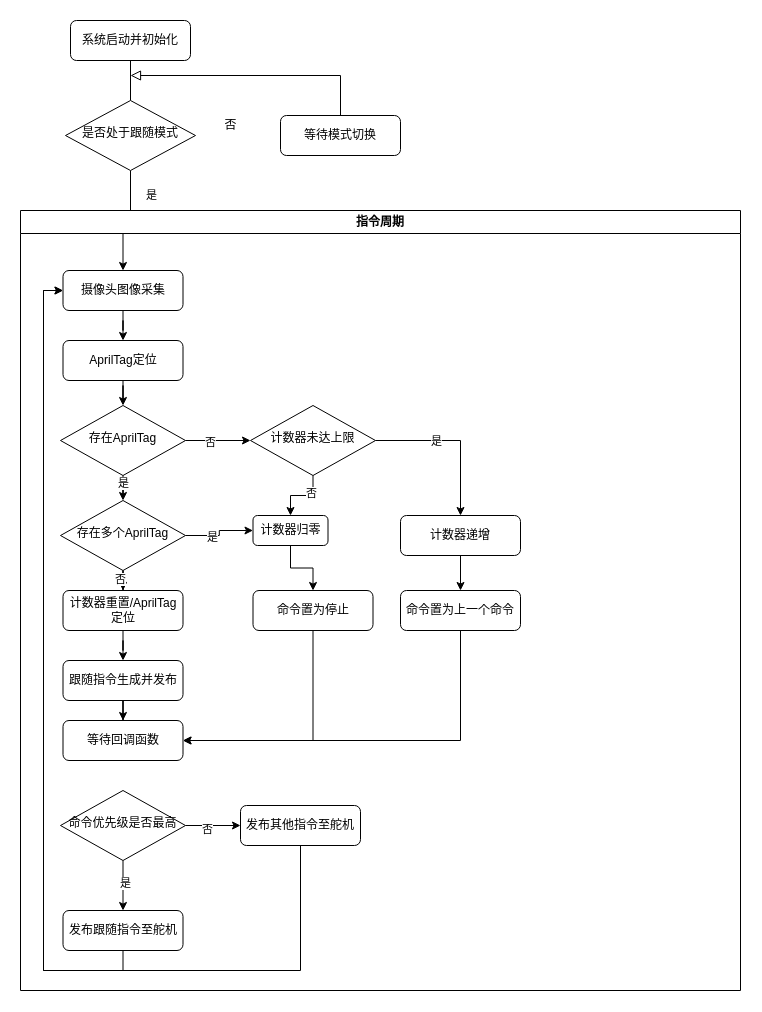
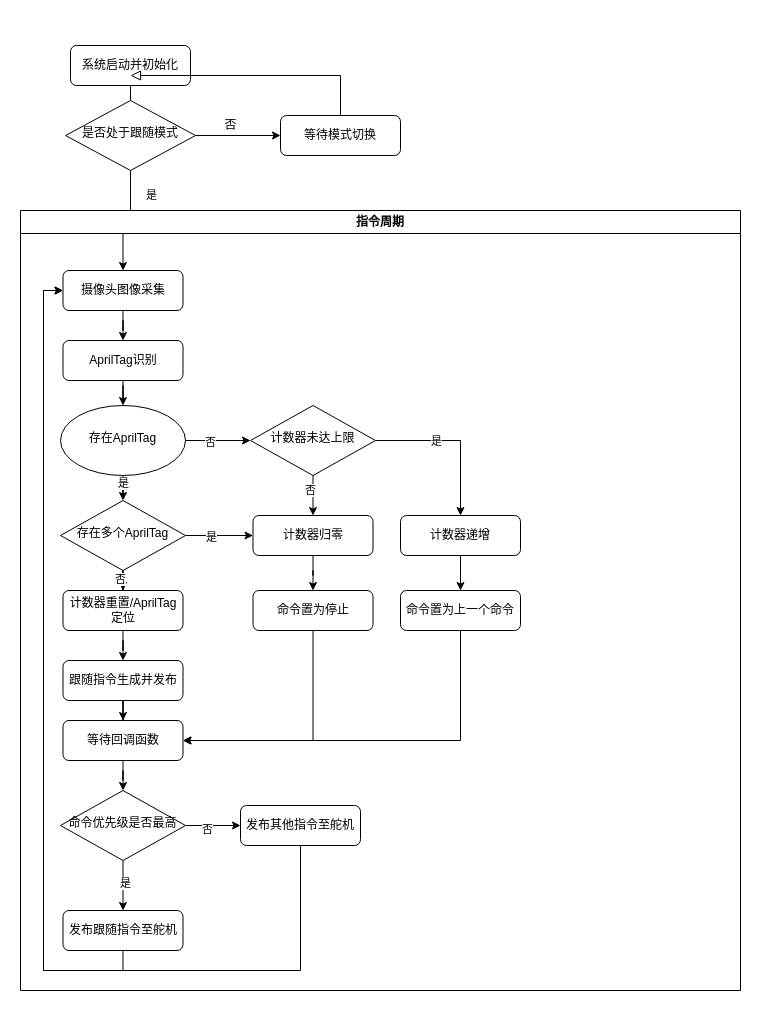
(131, 41) -> (131, 66)
none -> (235, 136)
(124, 361) -> (124, 361)
(123, 441) -> (123, 441)
(291, 531) -> (313, 536)
none -> (123, 780)
